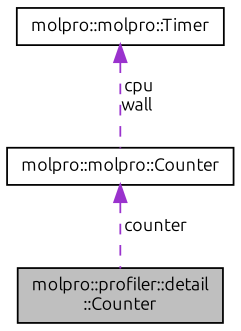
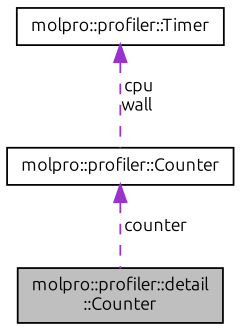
(120, 27) -> (120, 27)
(120, 166) -> (120, 166)
